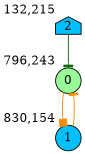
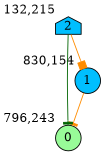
(62, 105) -> (76, 47)
